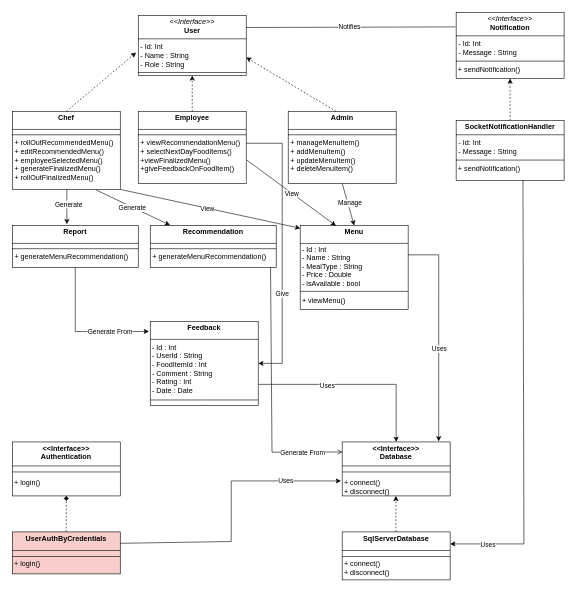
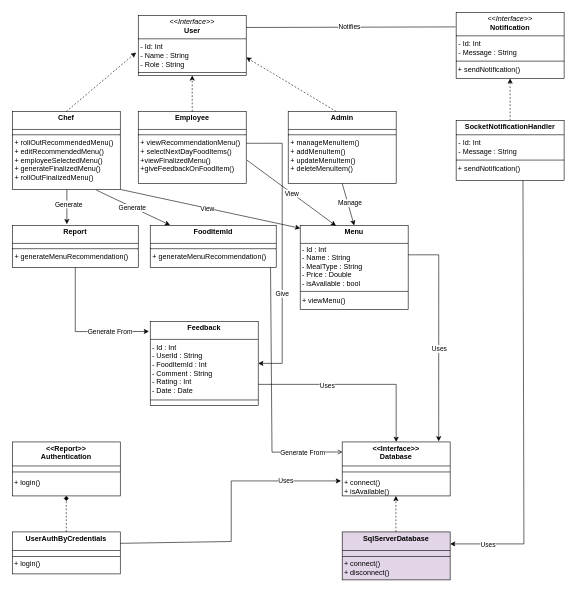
(209, 234) -> (209, 234)
(39, 455) -> (39, 455)
(369, 459) -> (369, 459)
(66, 553) -> (66, 553)
(396, 556) -> (396, 556)
